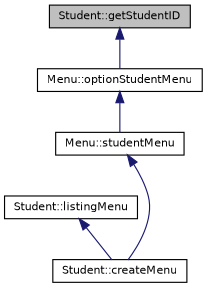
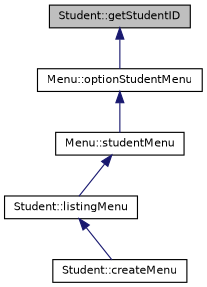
(149, 213) -> (92, 180)
